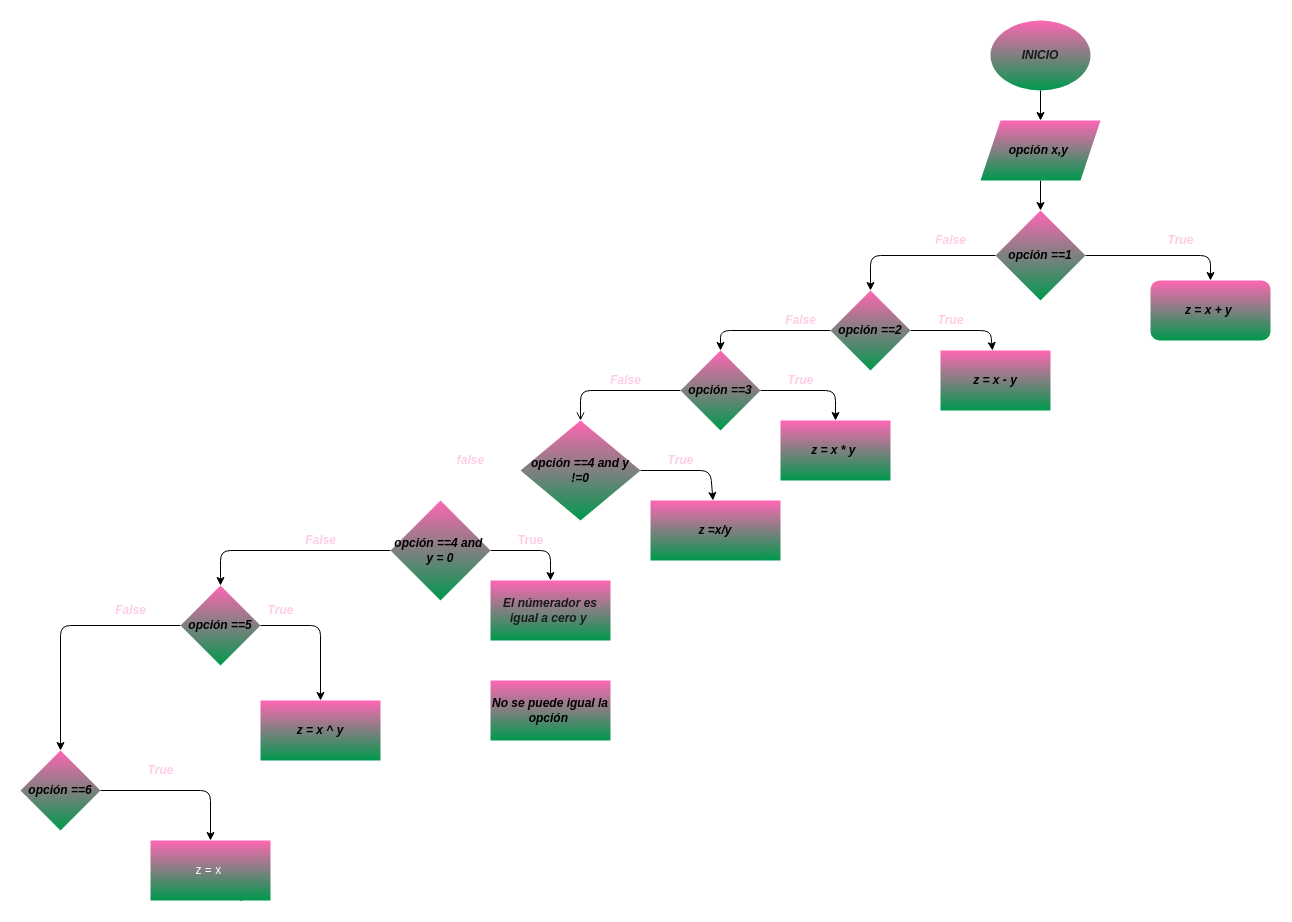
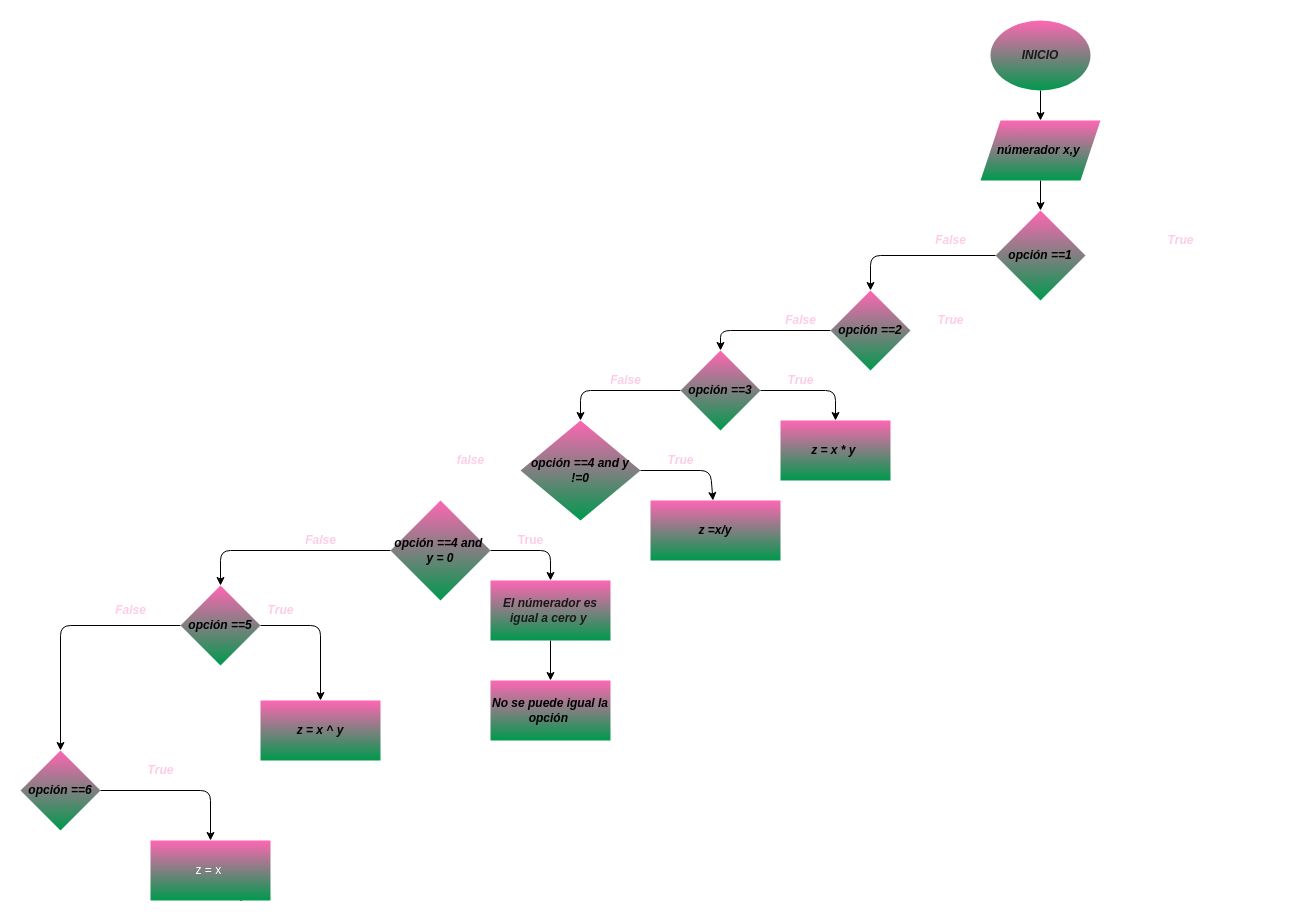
(1041, 151) -> (1041, 151)
(1153, 256) -> none
(1211, 311) -> none
(954, 331) -> none
(996, 381) -> none
(581, 414) -> (581, 412)
none -> (551, 657)
